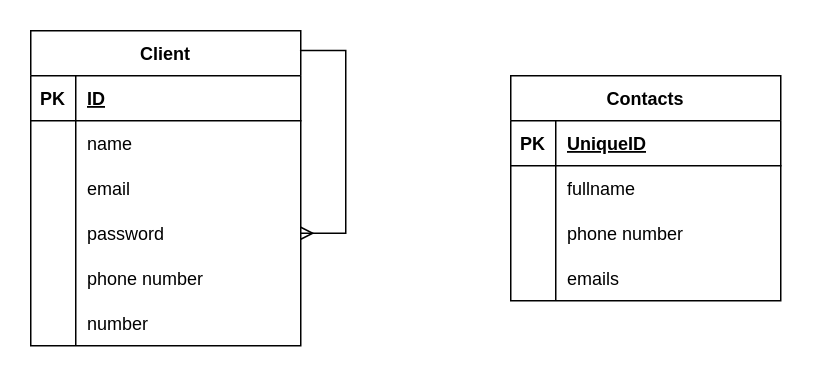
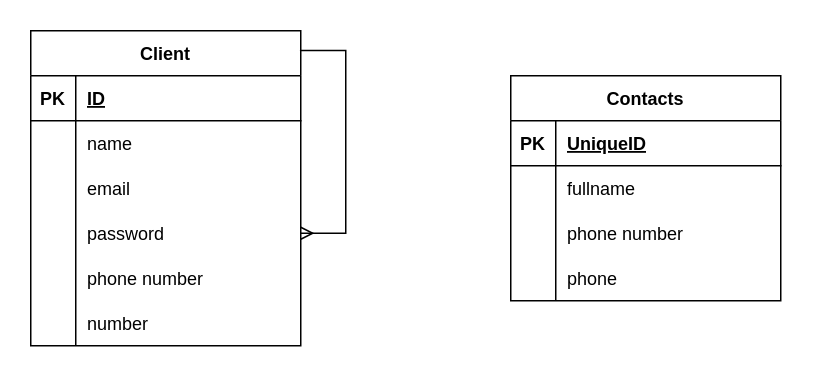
(593, 279) -> (592, 279)
